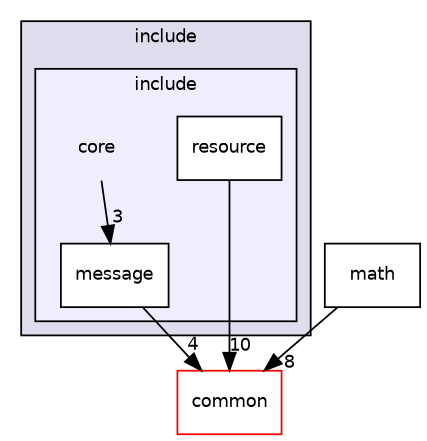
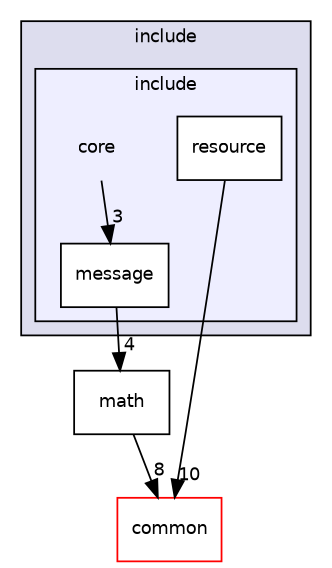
(166, 333) -> (118, 330)
